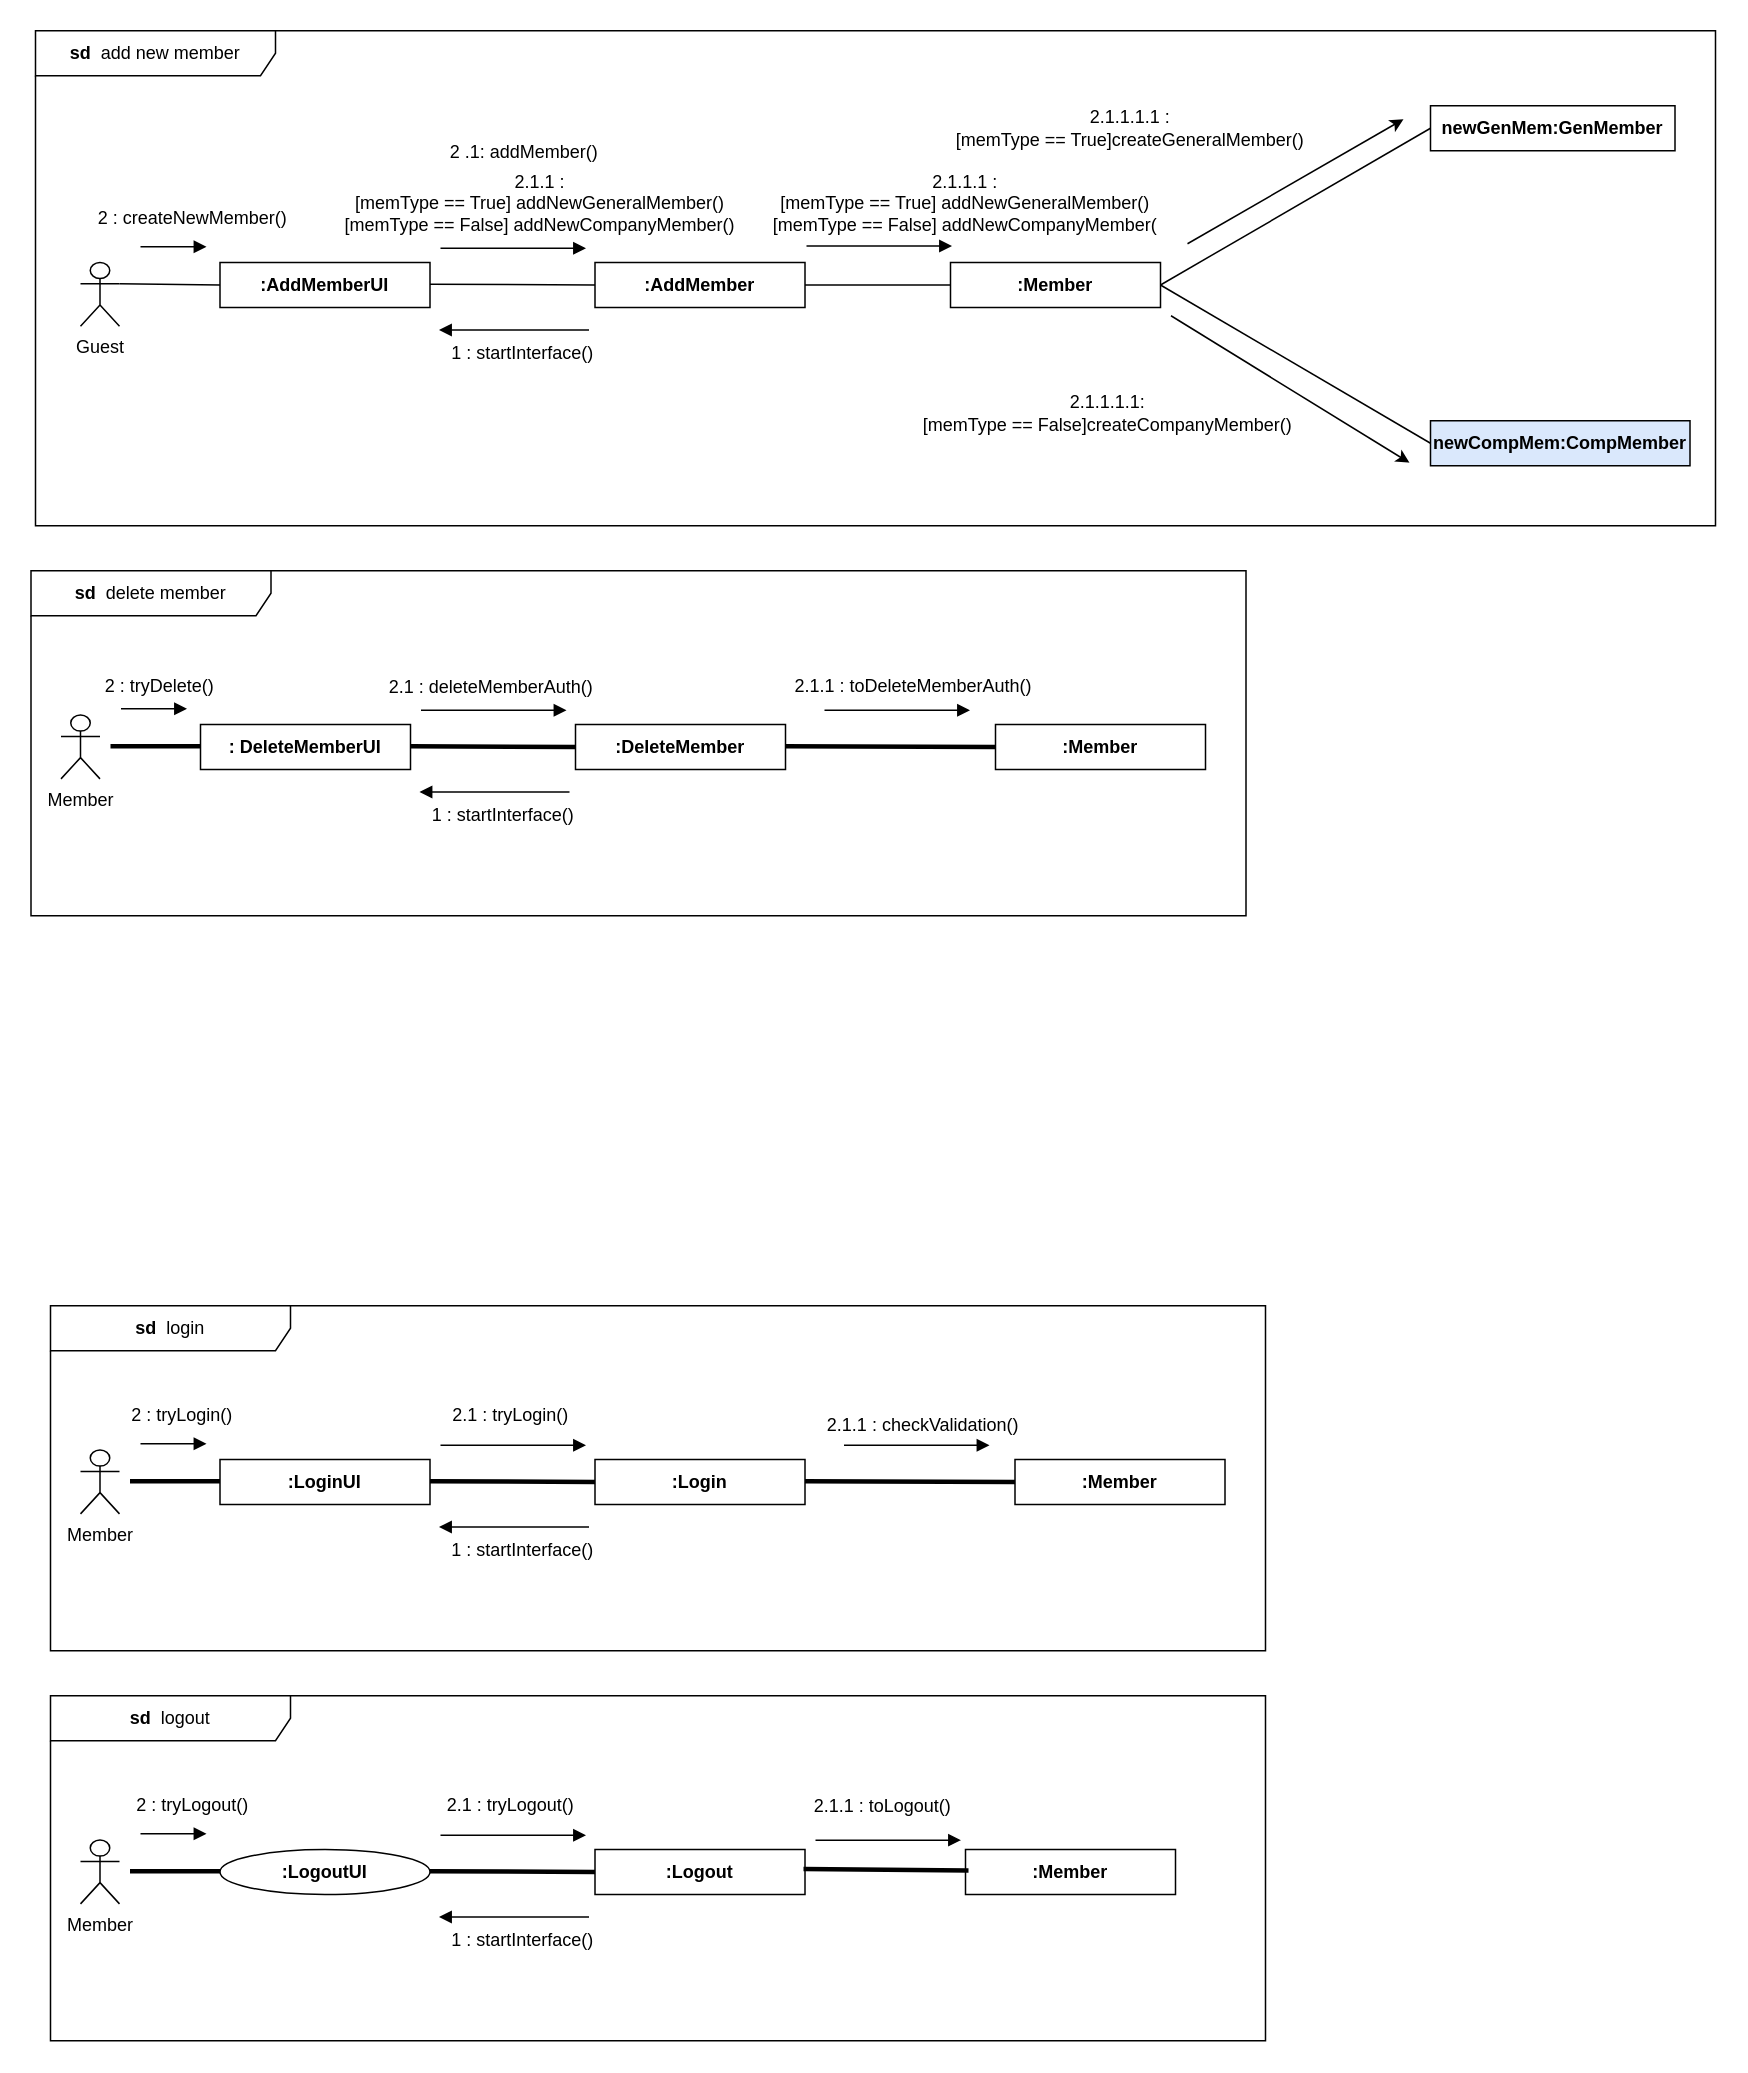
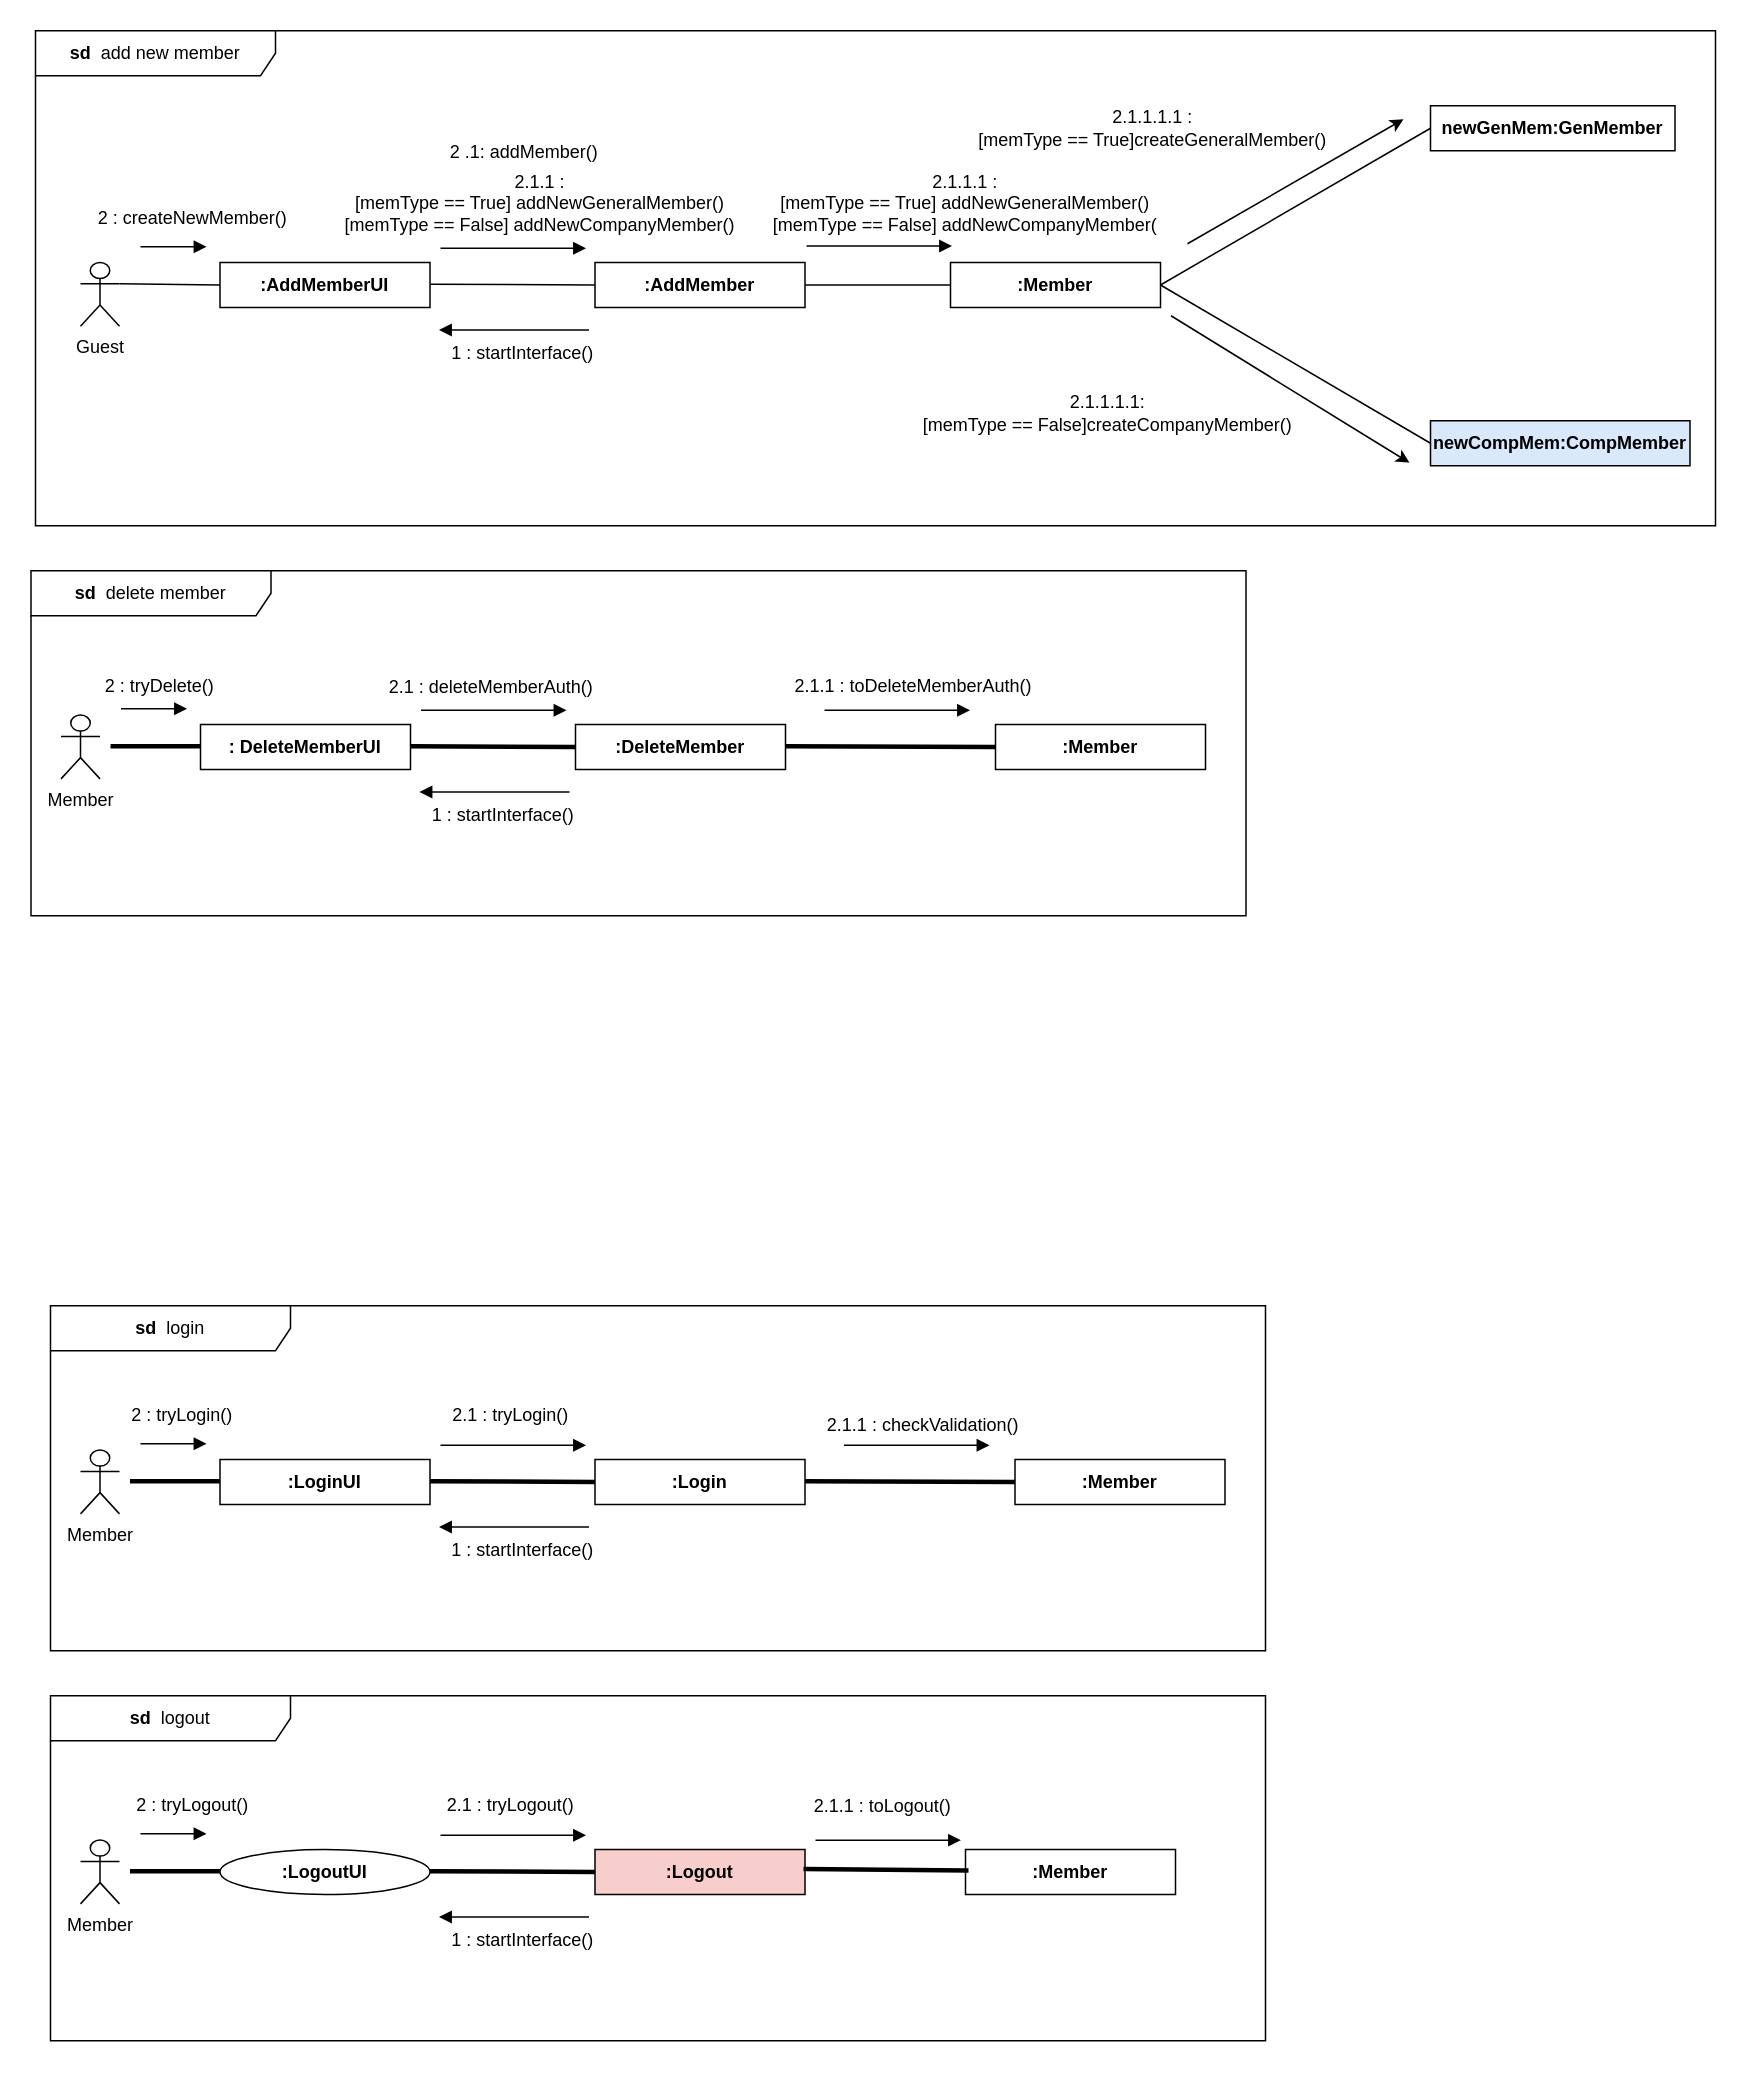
(1130, 128) -> (1153, 128)
(700, 1872) -> (700, 1872)
